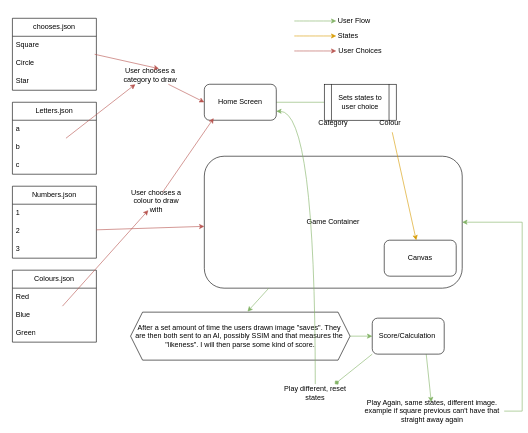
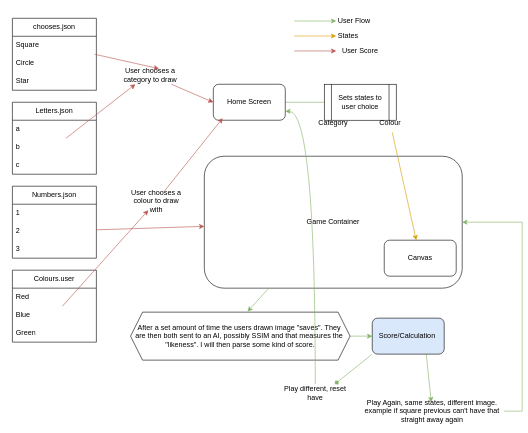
(360, 51) -> (360, 51)
(240, 102) -> (249, 102)
(54, 279) -> (54, 279)
(408, 336) -> (408, 336)
(315, 393) -> (315, 393)
